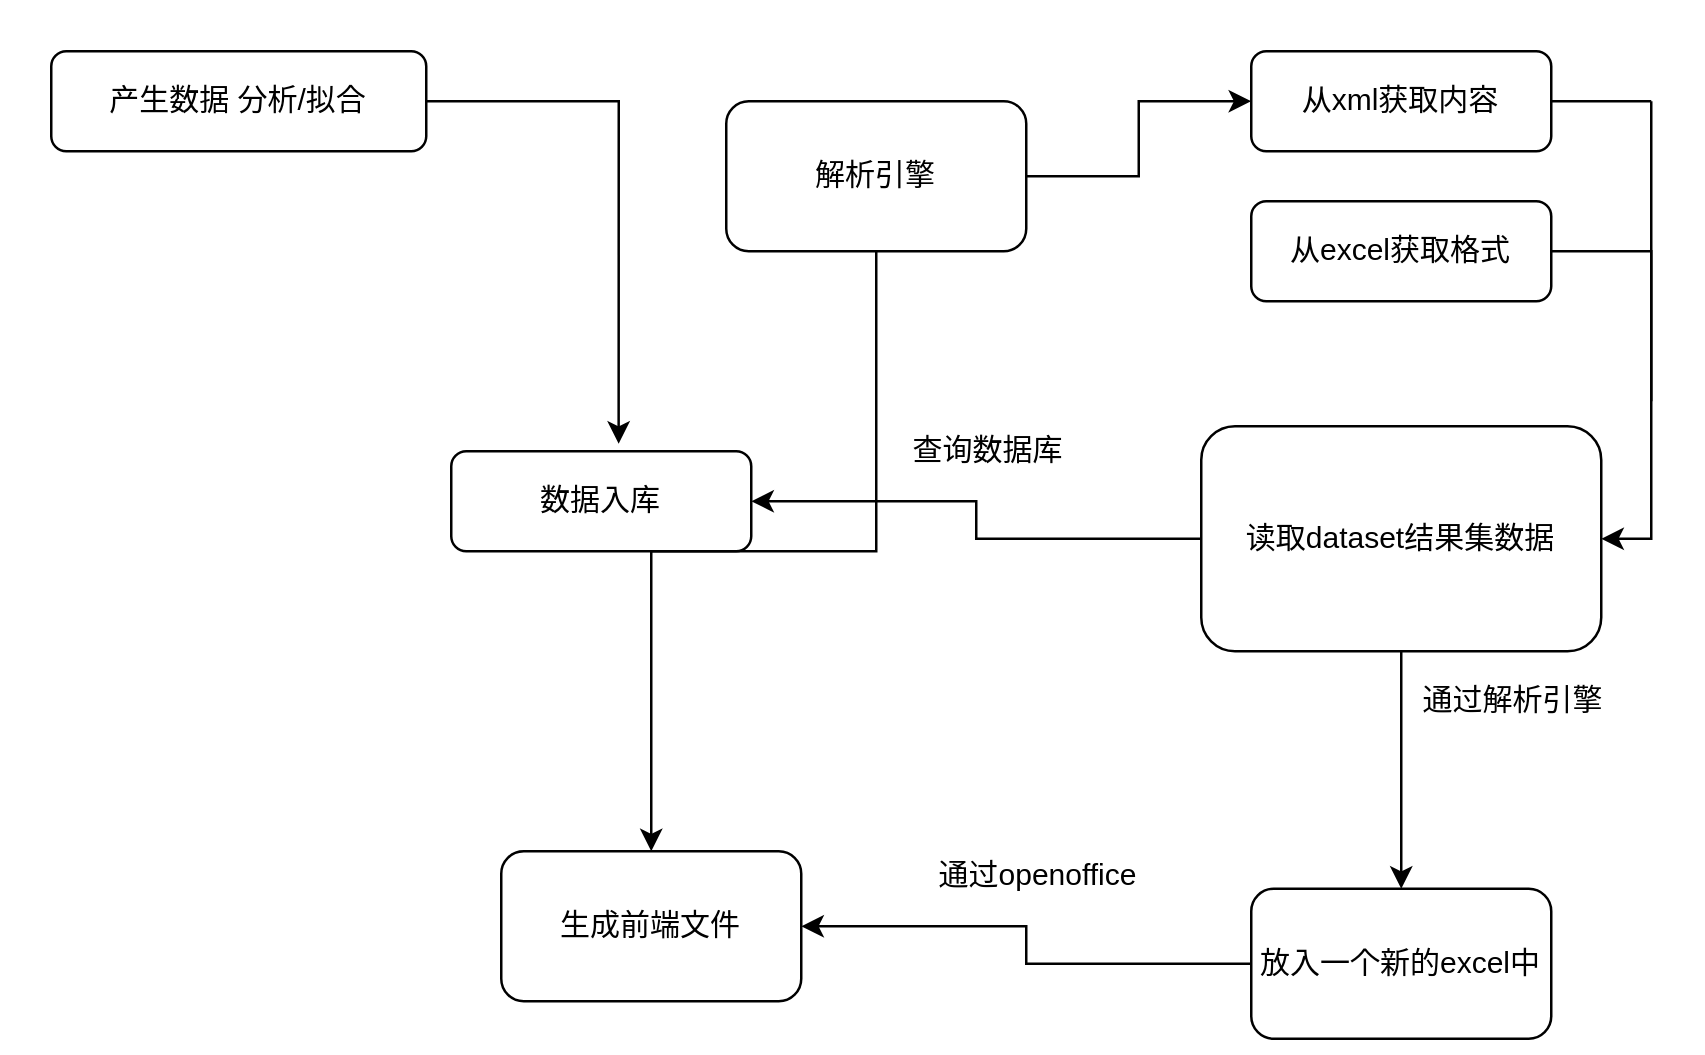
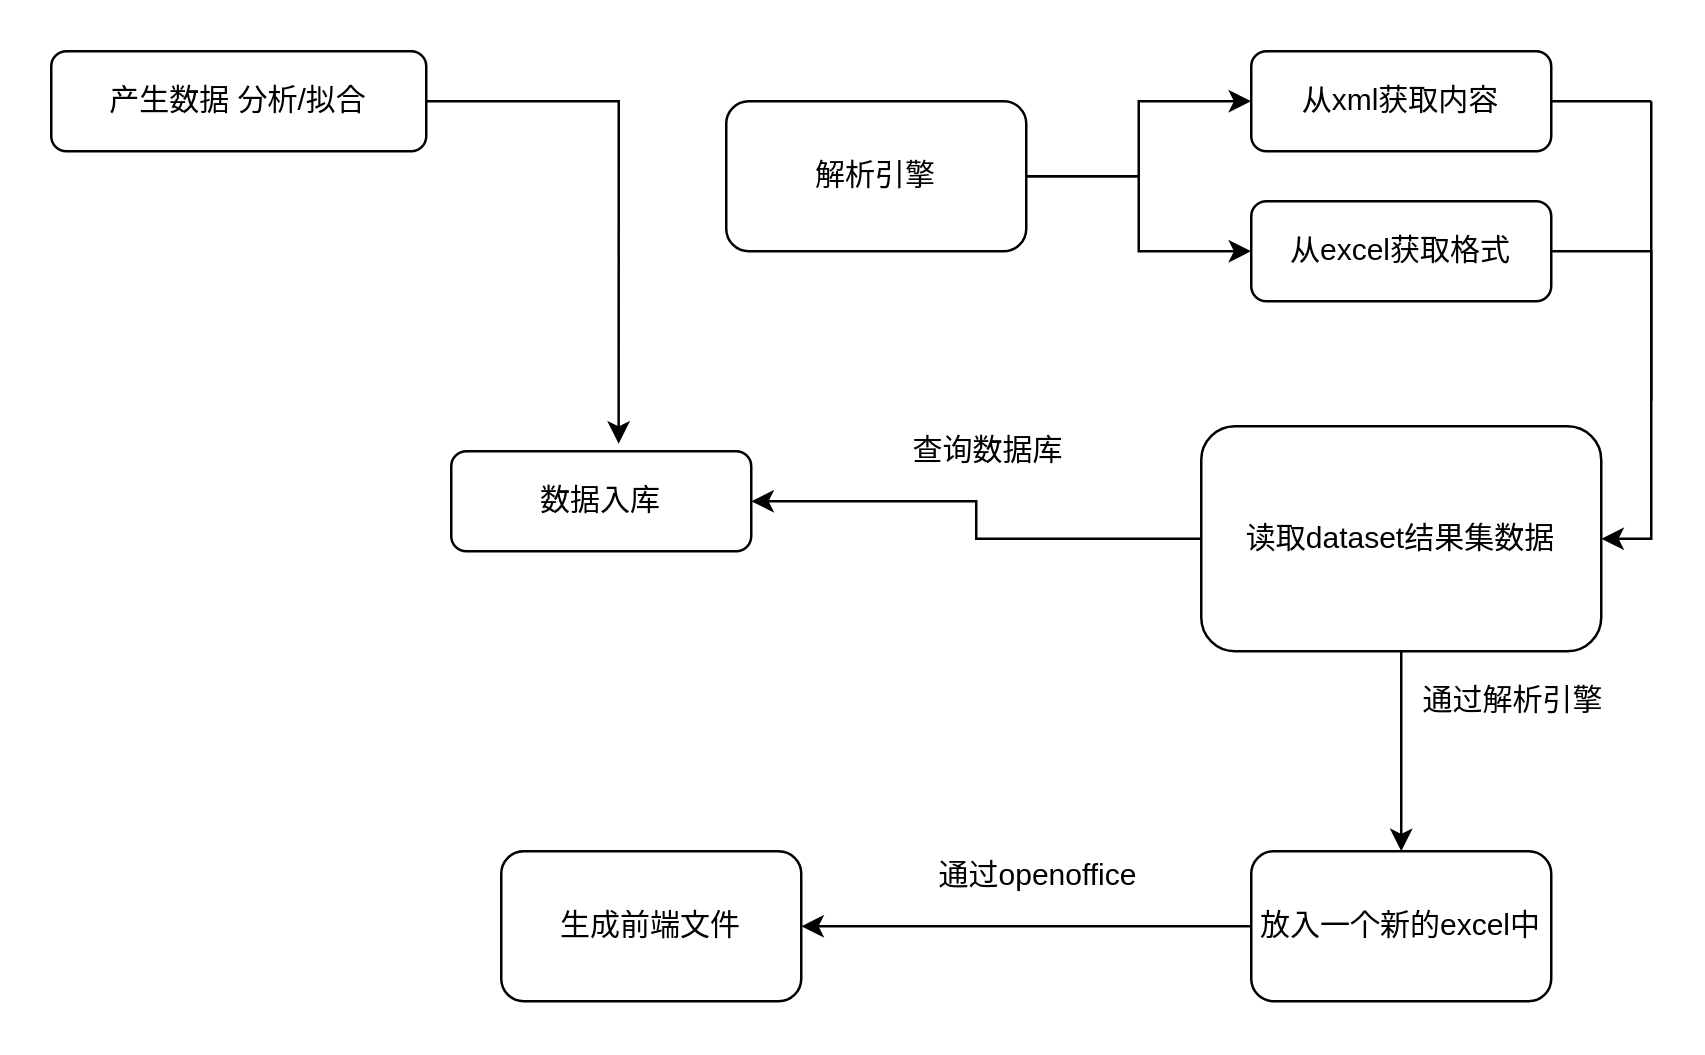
(651, 691) -> (1150, 251)
(1401, 964) -> (1401, 926)
